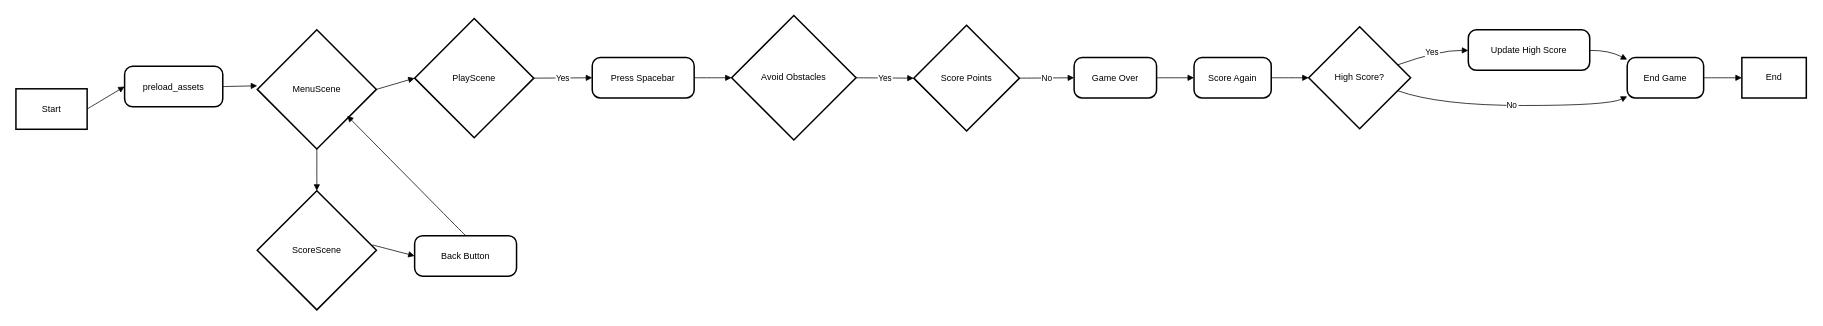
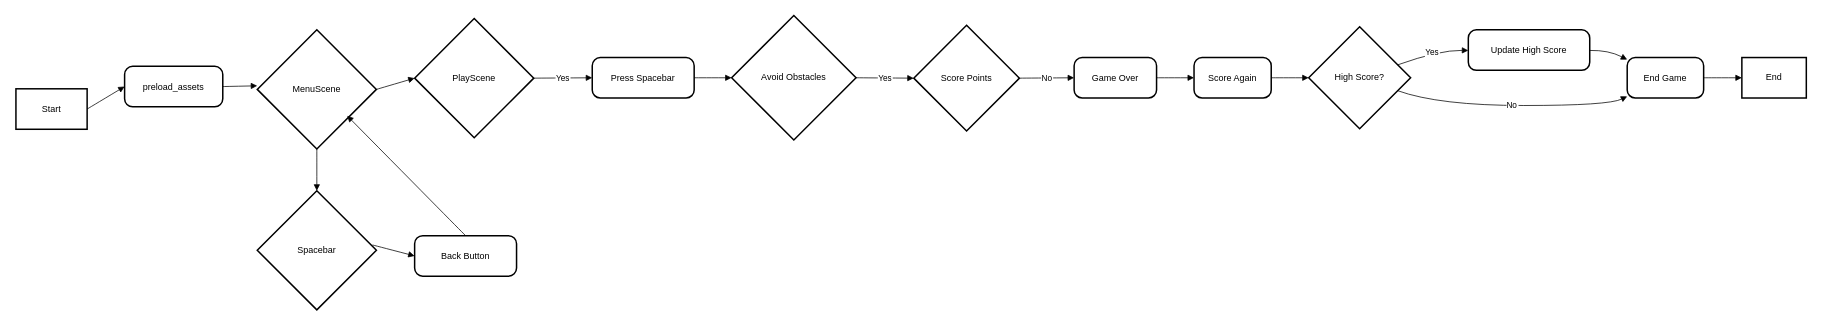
(317, 251) -> (317, 251)
